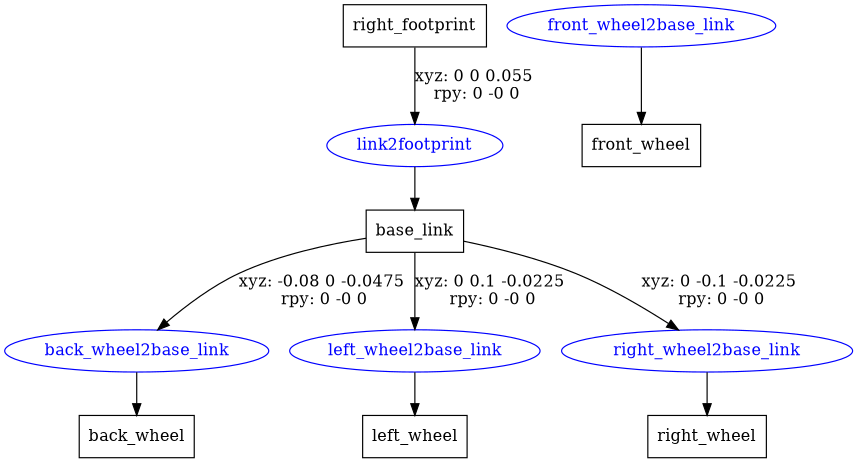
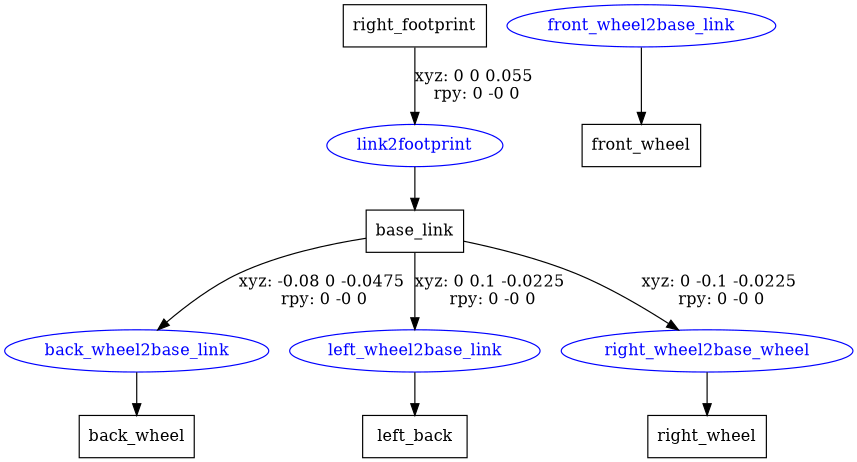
(707, 351) -> (707, 351)
(415, 437) -> (415, 437)
